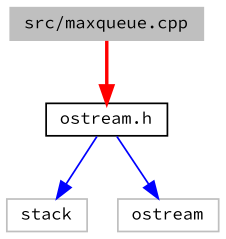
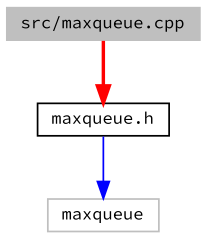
(107, 120) -> (103, 120)
(47, 215) -> none
(168, 215) -> (103, 215)
